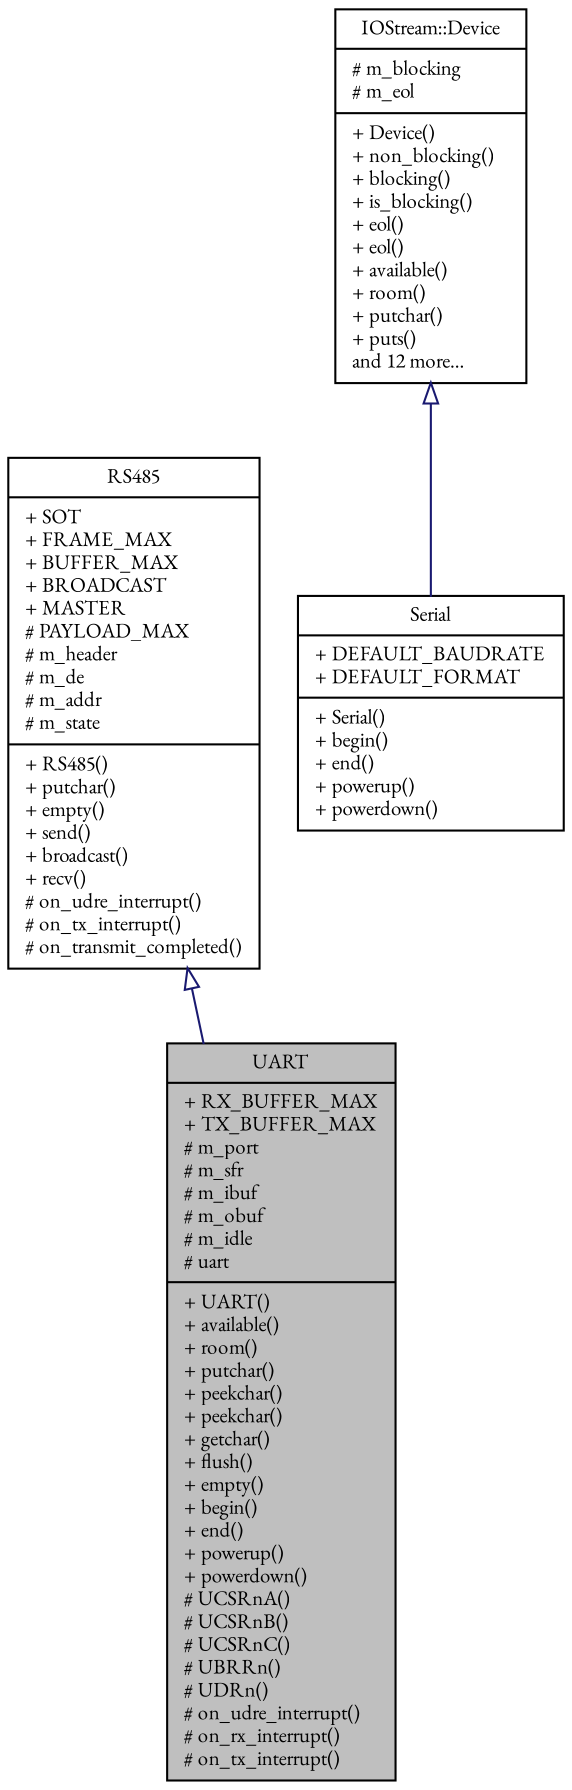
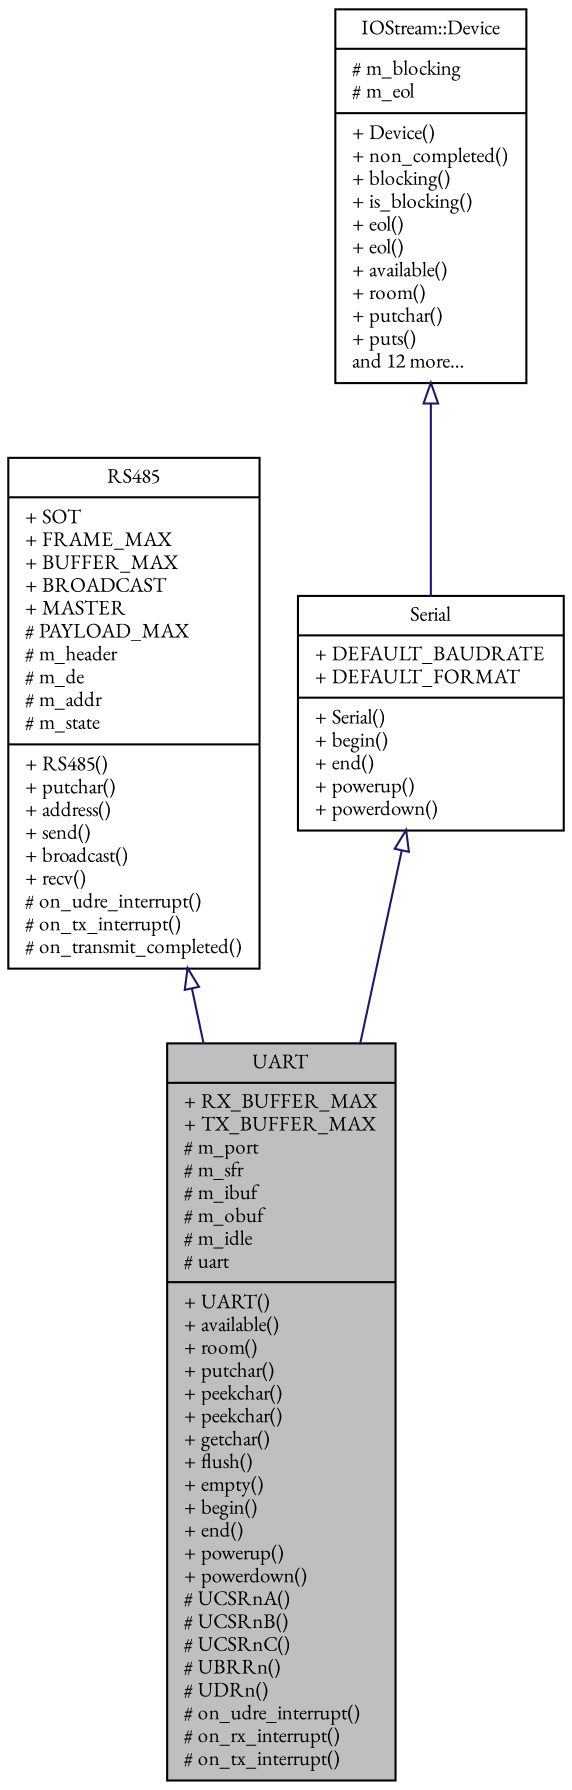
(424, 156) -> (431, 156)
(65, 810) -> (69, 810)
none -> (381, 948)
